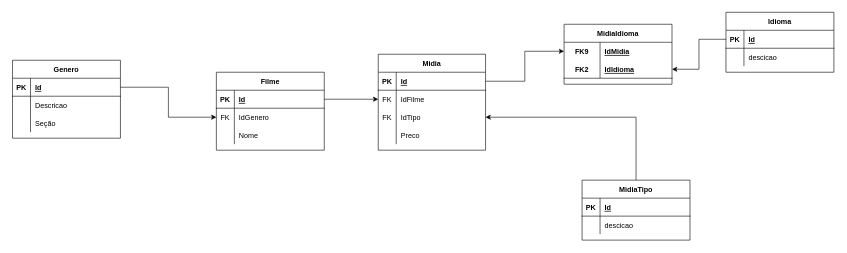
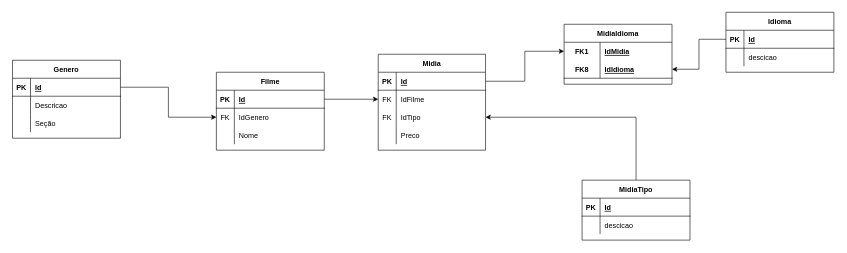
(582, 52) -> (582, 52)
(582, 70) -> (582, 70)
